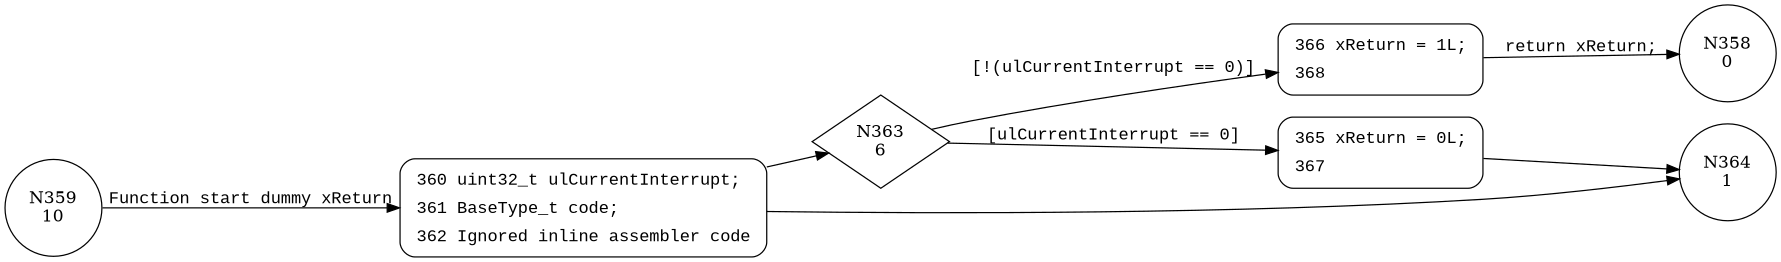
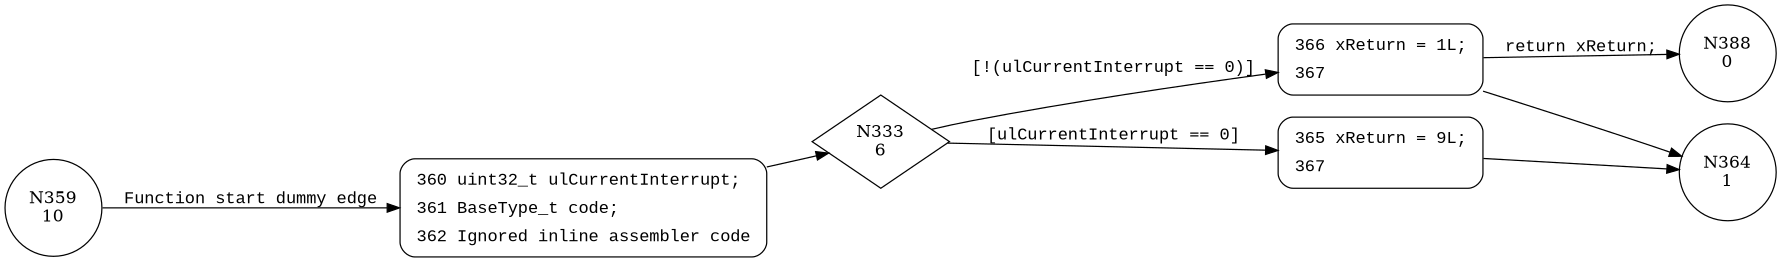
(1728, 53) -> (1728, 53)
(1310, 73) -> (1310, 73)
(1401, 138) -> (1401, 138)
(881, 142) -> (881, 142)
(251, 199) -> (251, 199)
(1218, 210) -> (1577, 121)
